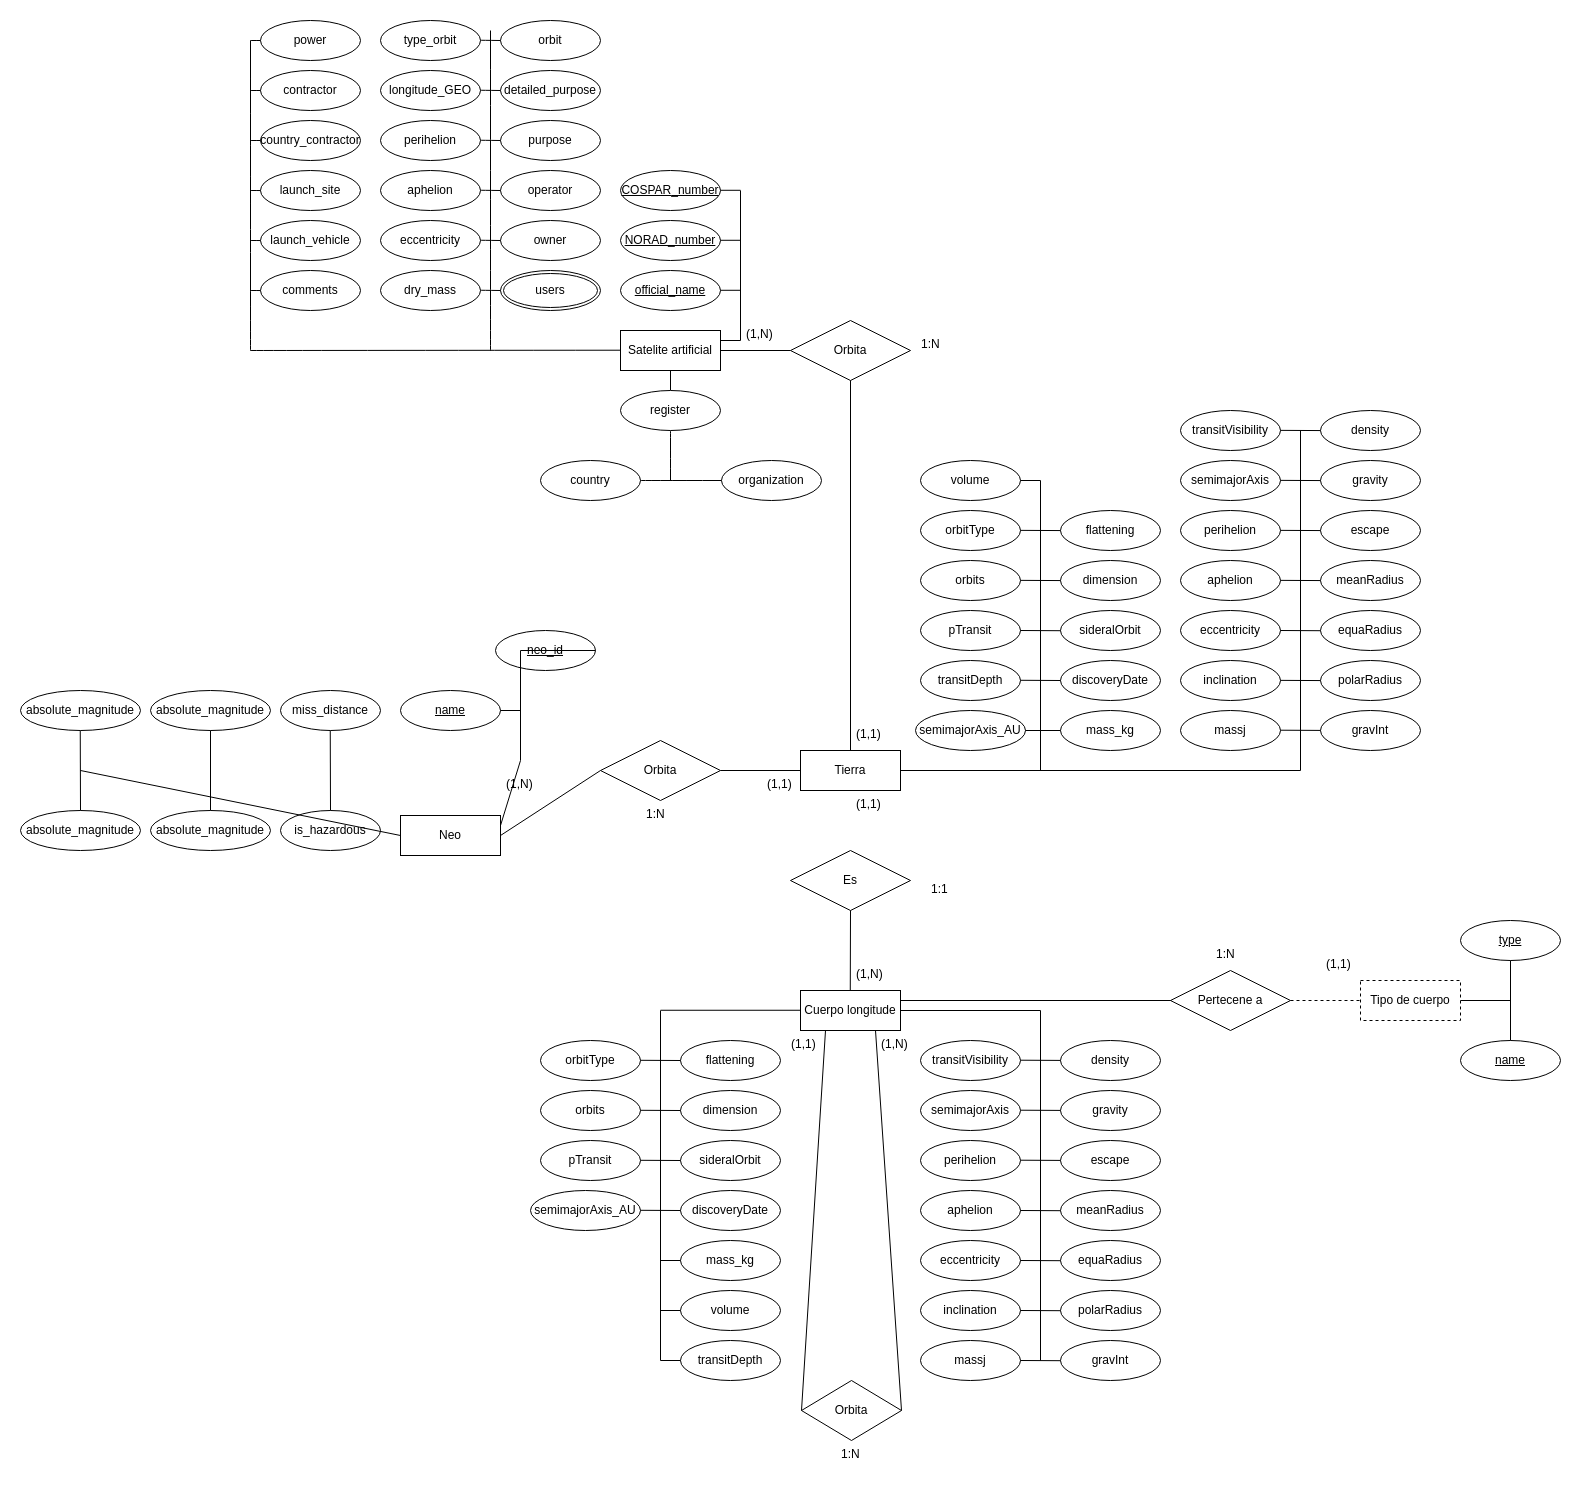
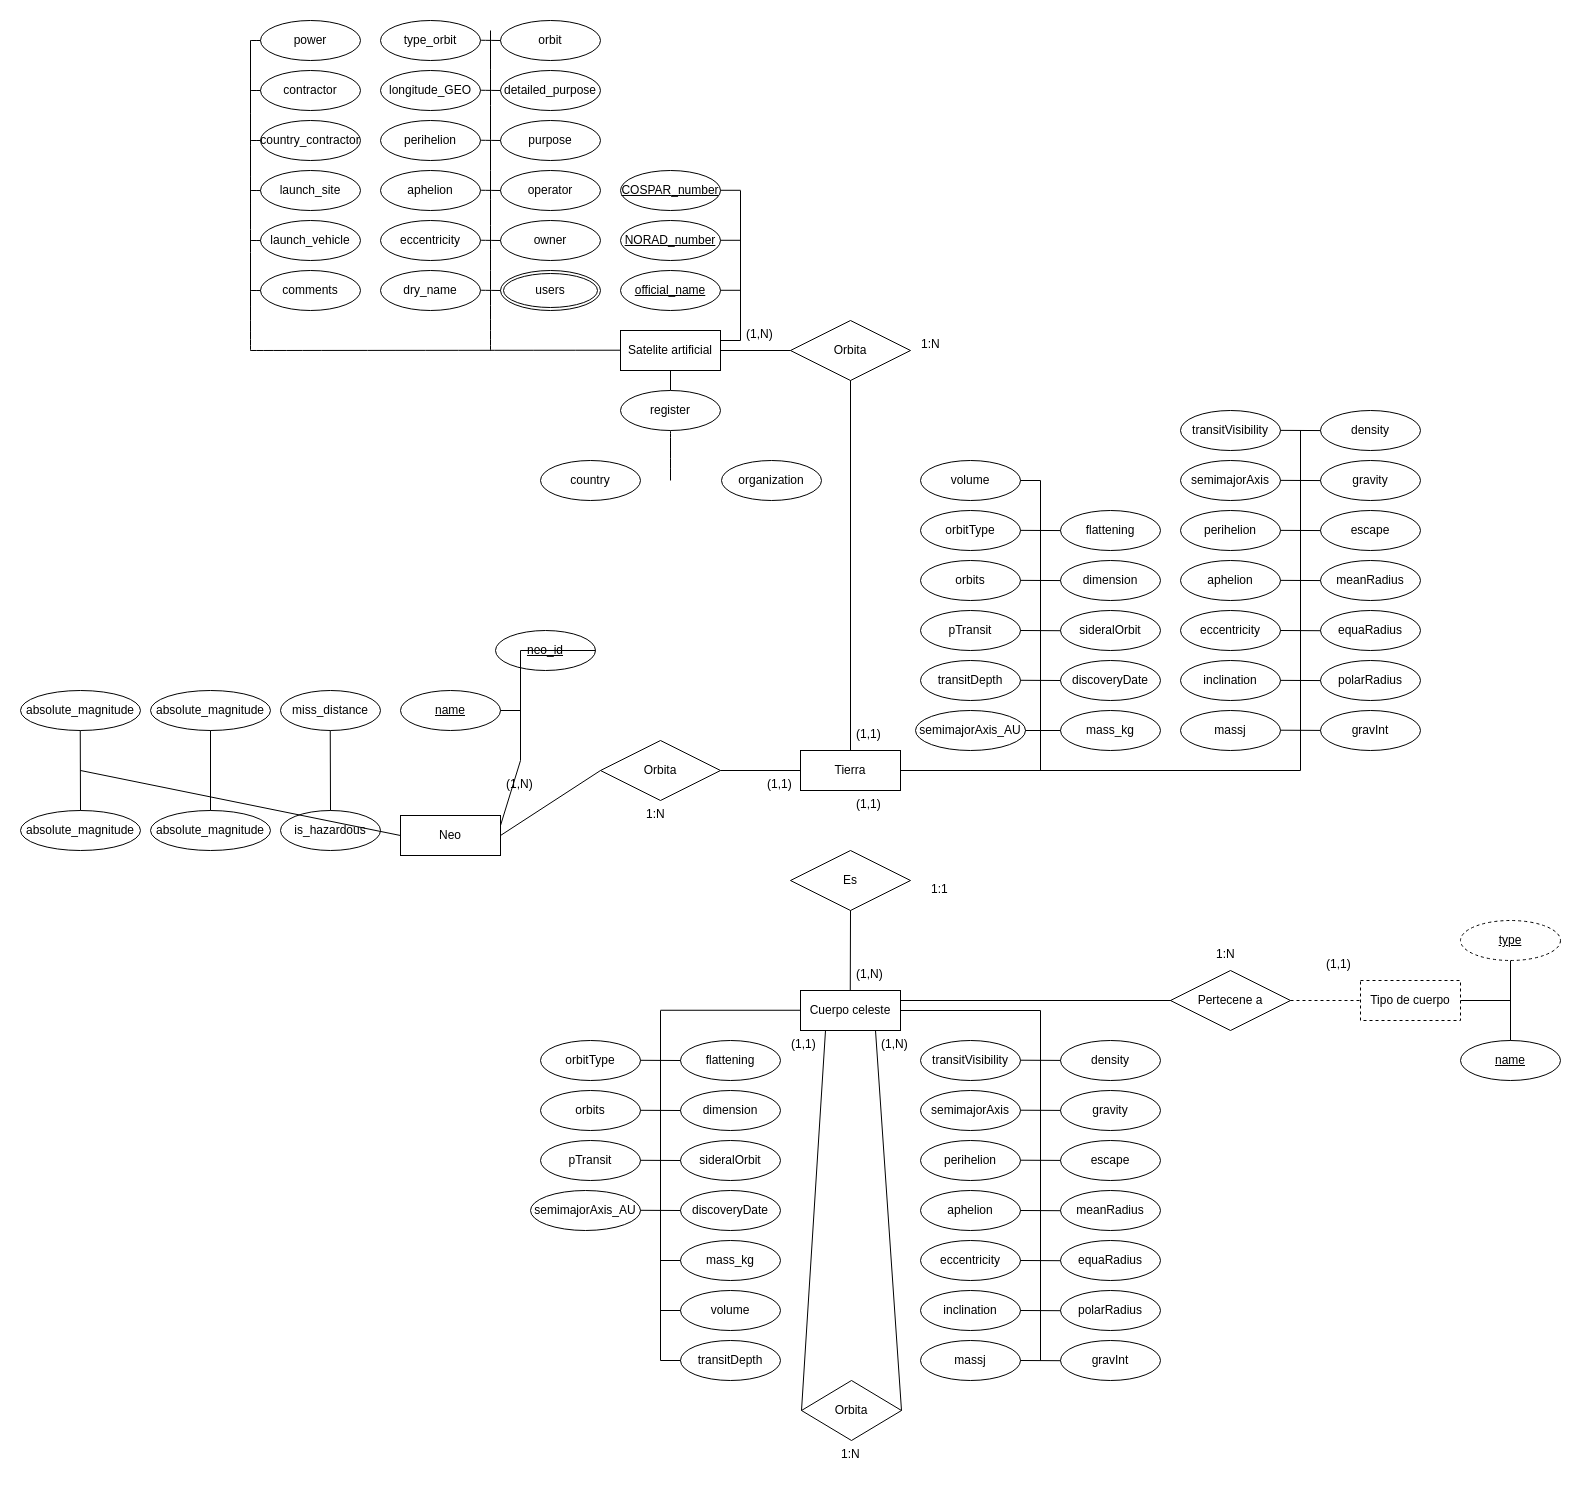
(431, 291) -> (431, 291)
(681, 481) -> none
(1511, 941) -> (1511, 941)
(851, 1011) -> (851, 1011)
